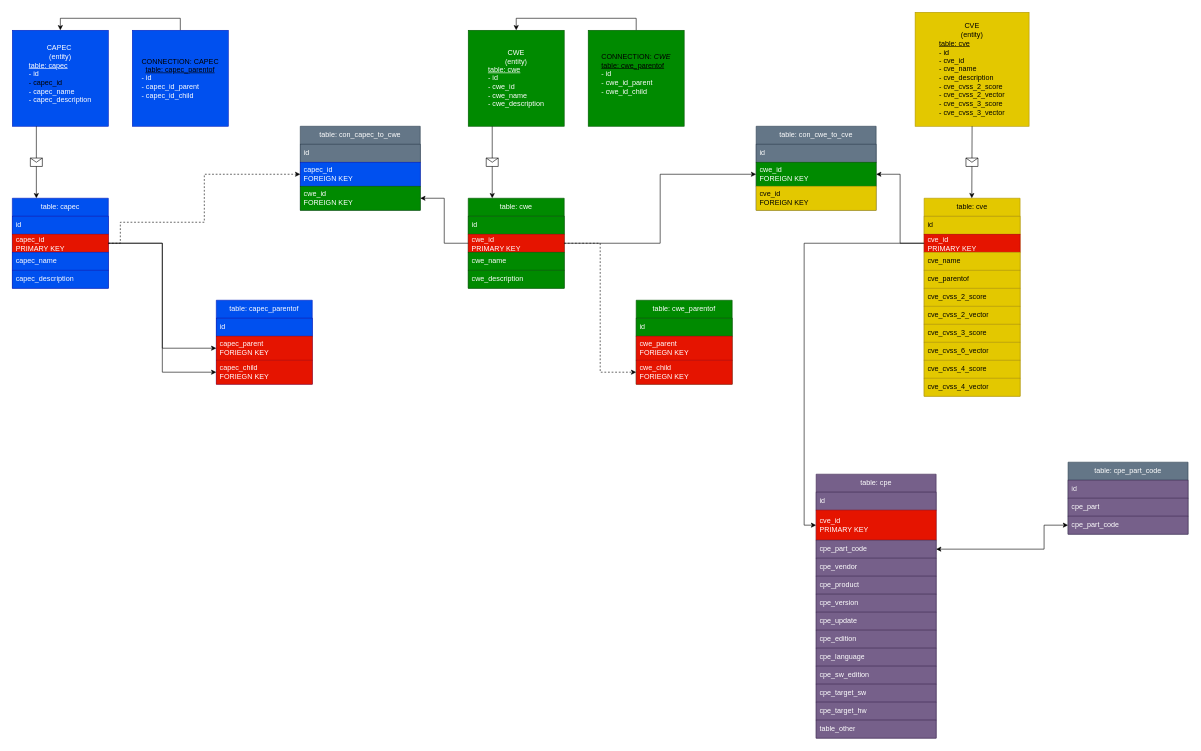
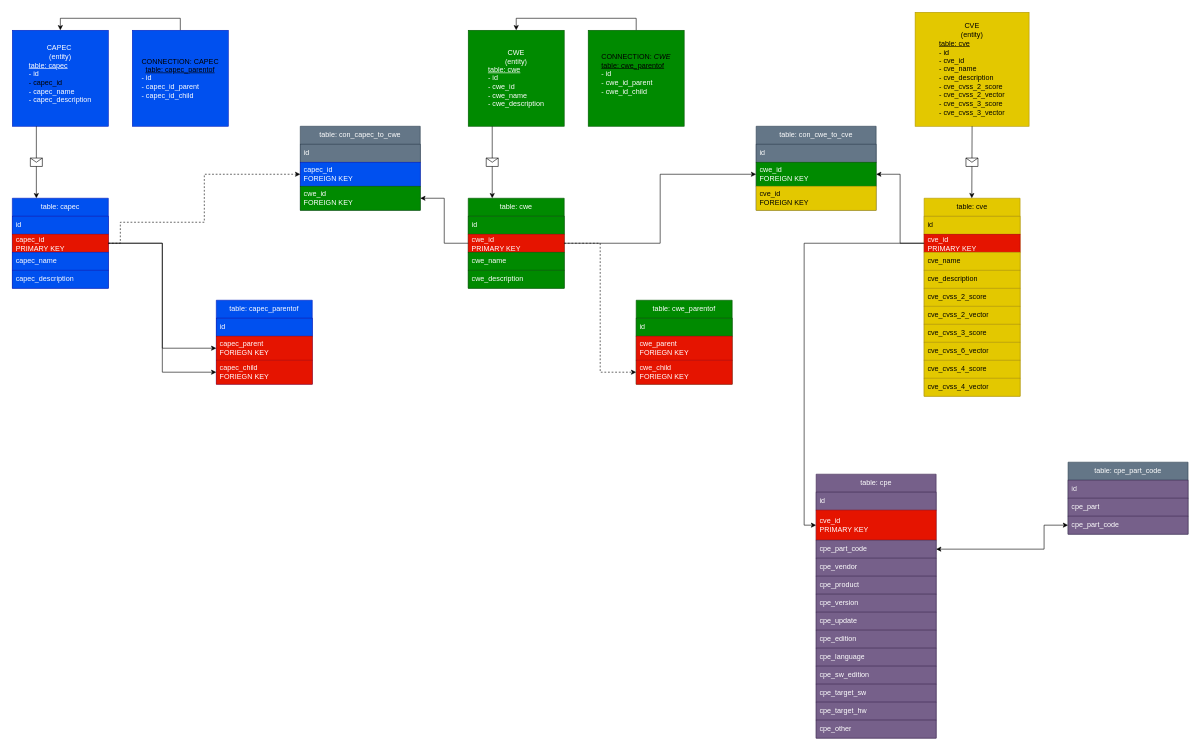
(952, 279) -> (956, 279)
(841, 729) -> (838, 729)
